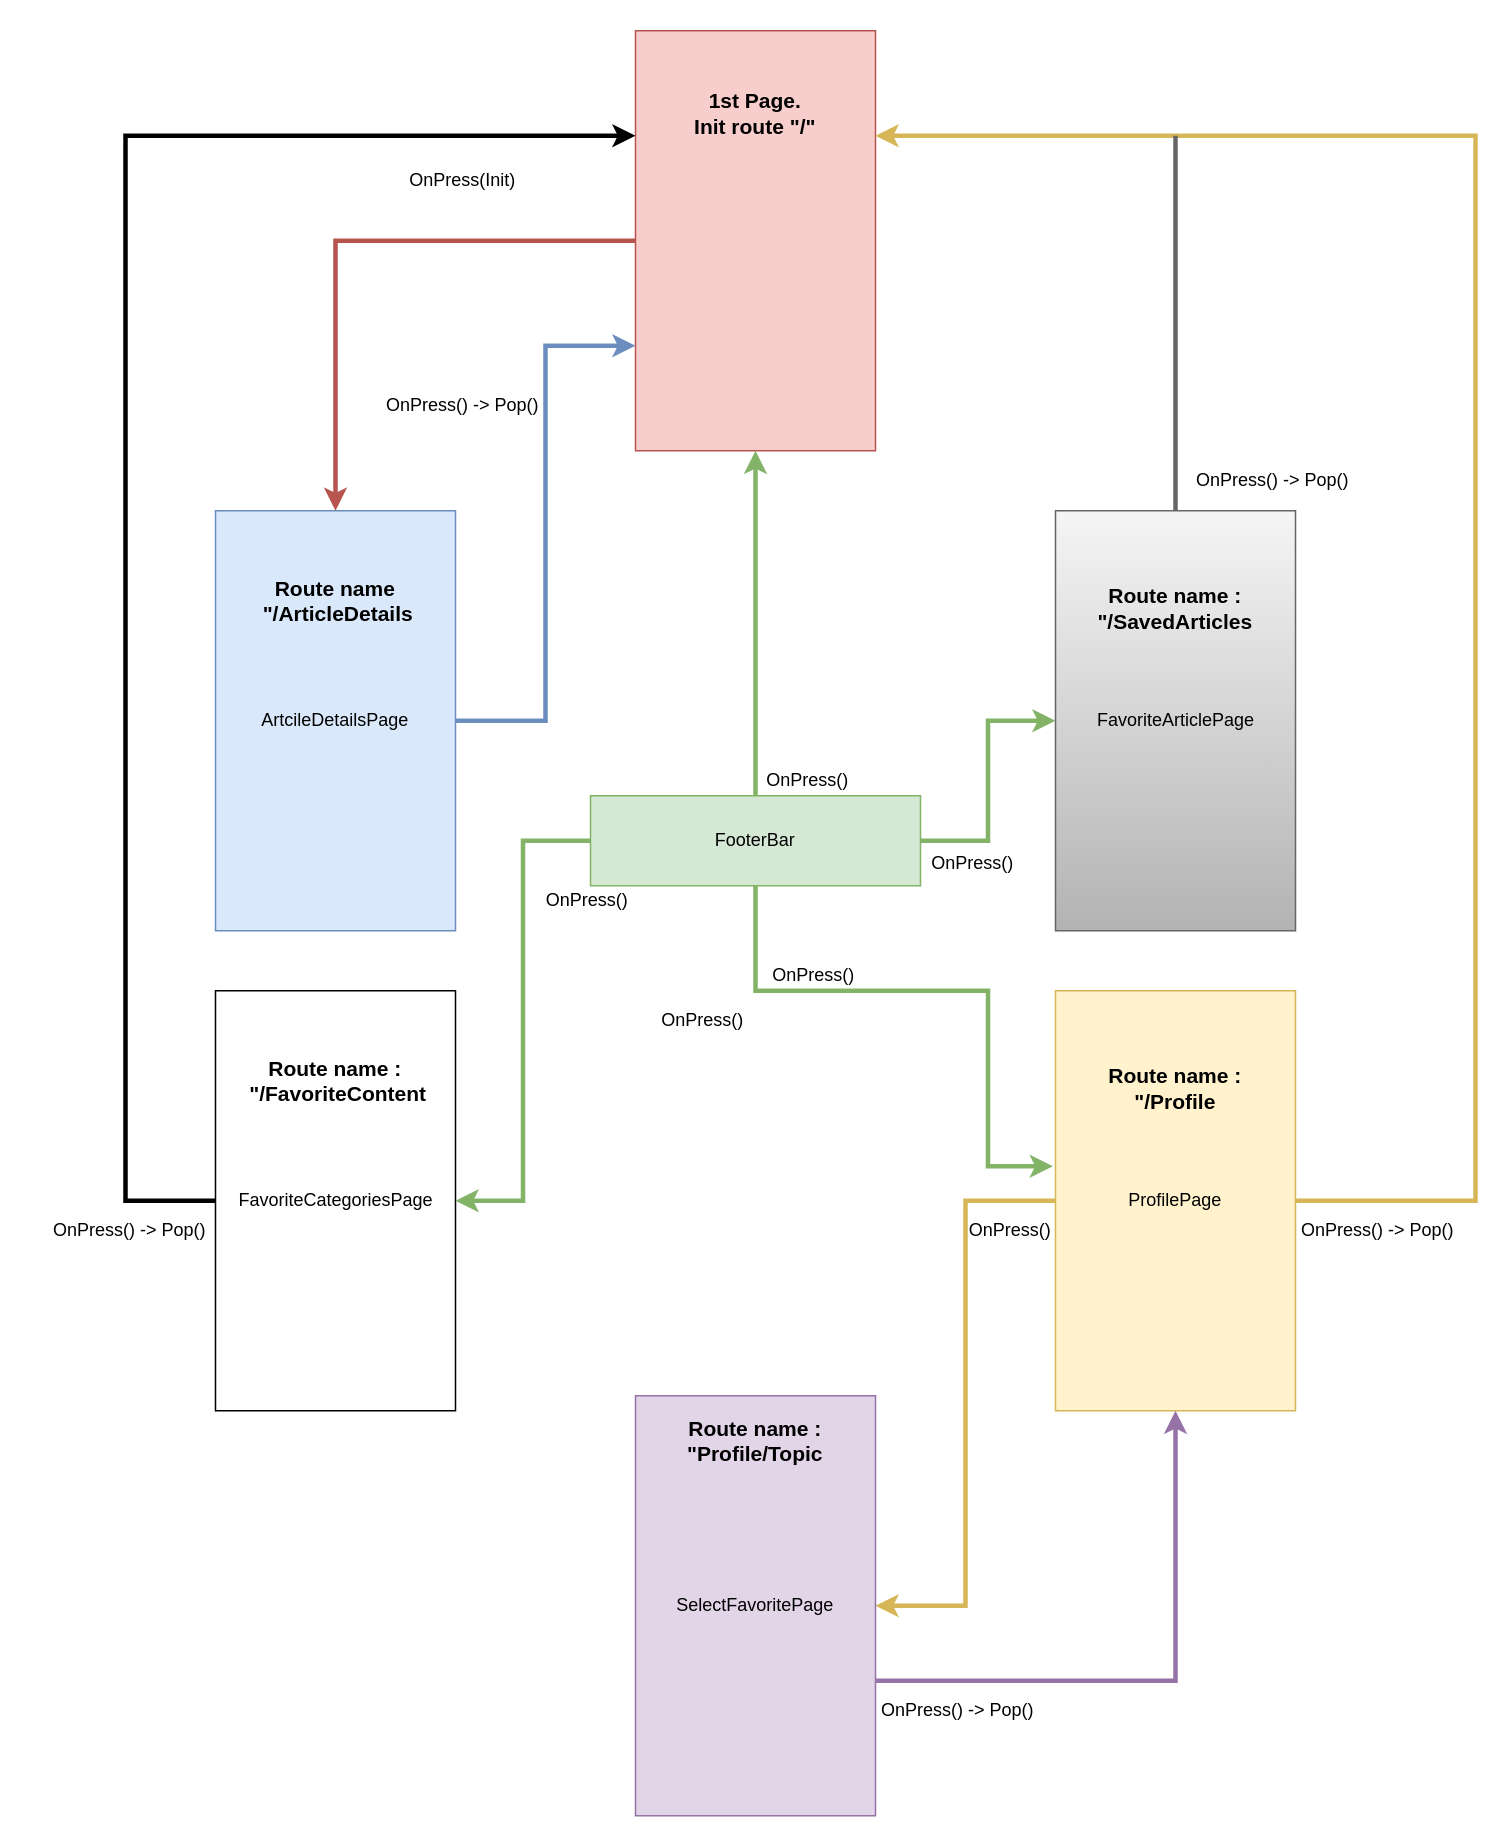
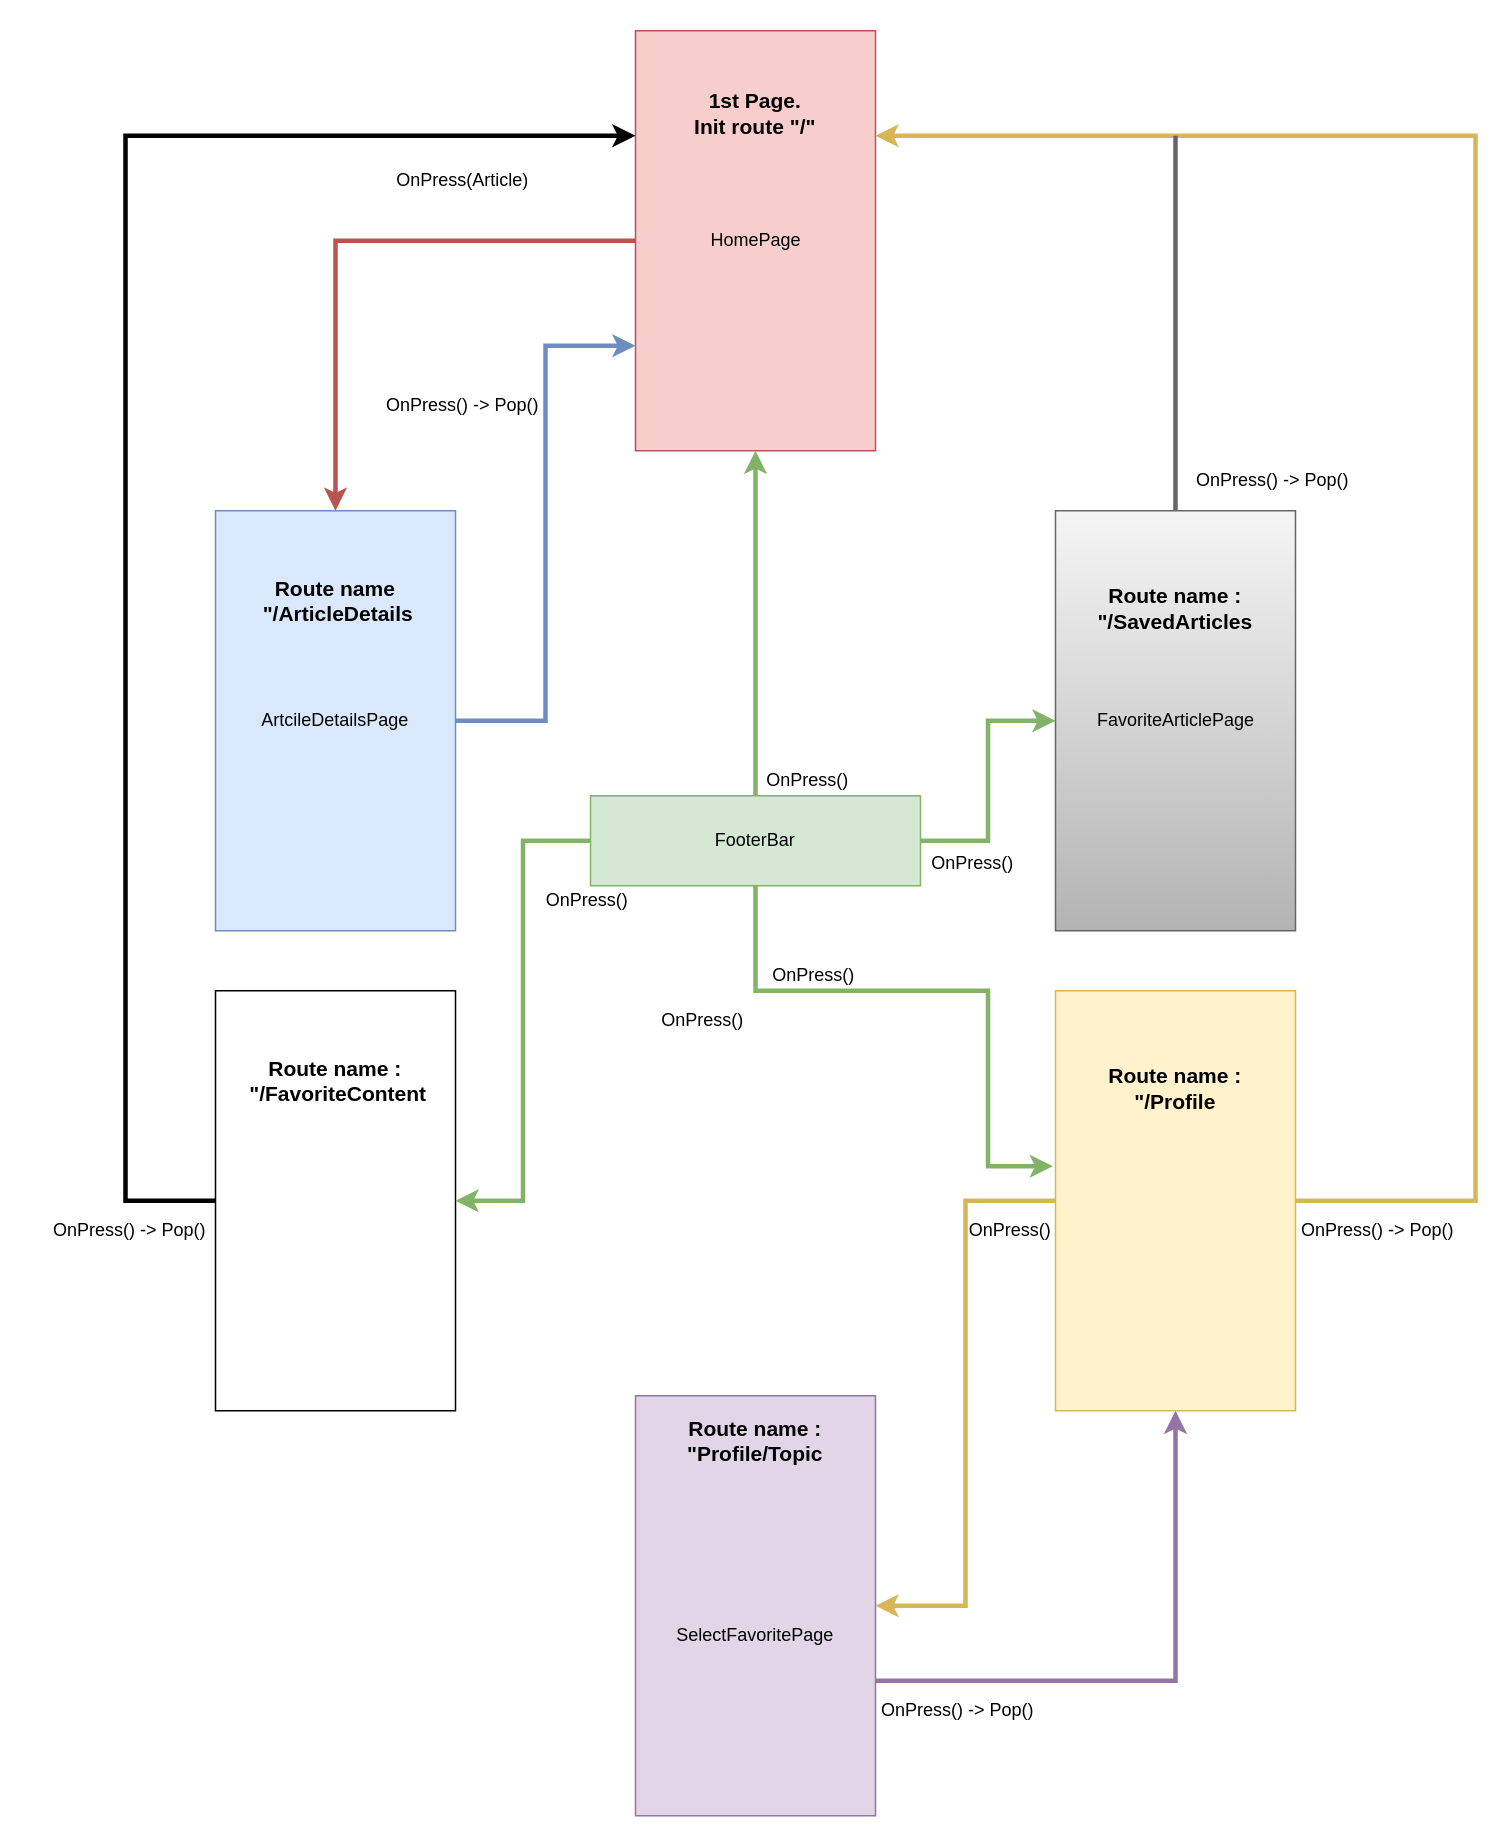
(463, 181) -> (463, 181)
none -> (755, 241)
(335, 1201) -> none
(1175, 1201) -> none
(755, 1606) -> (755, 1636)
